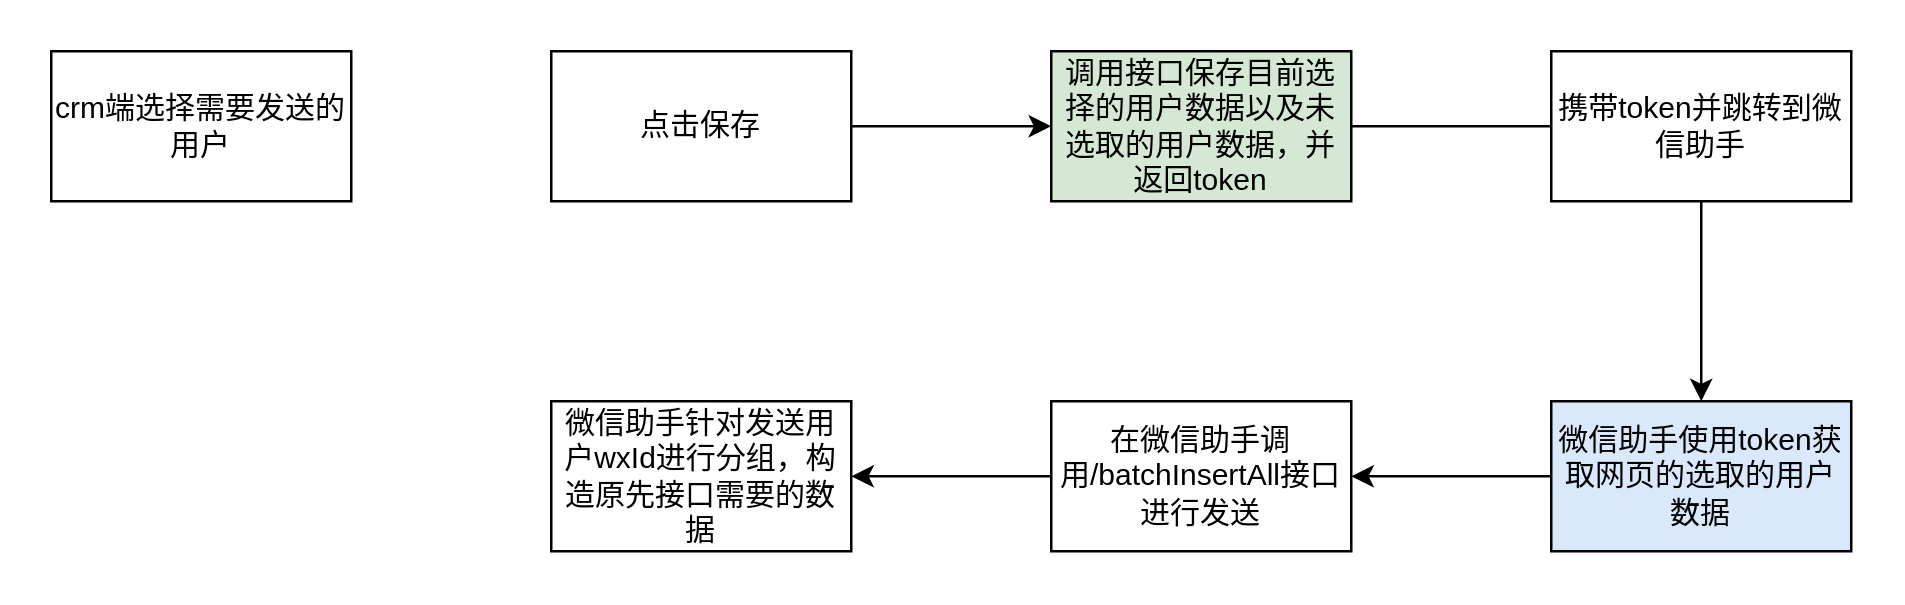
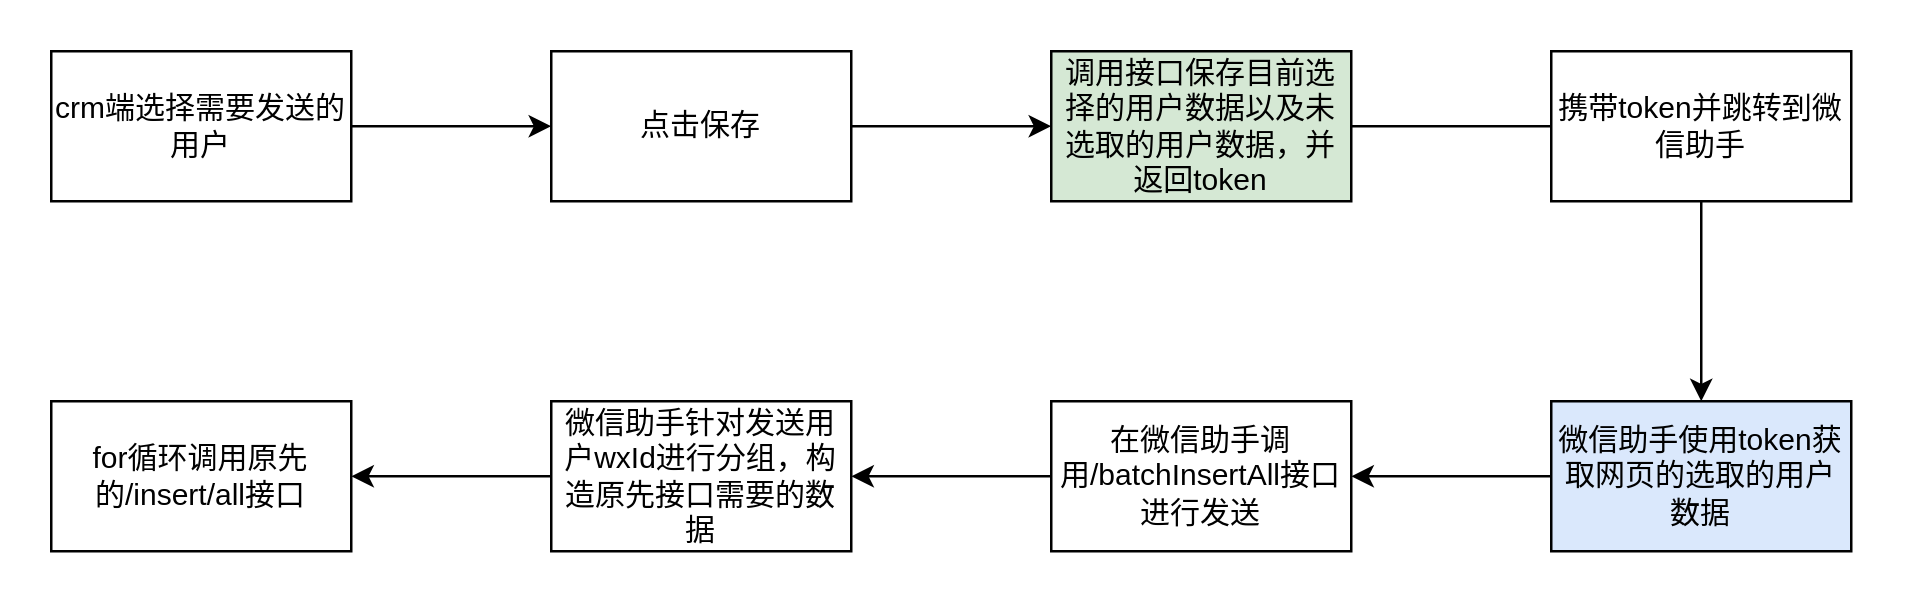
none -> (443, 126)
none -> (201, 476)
none -> (459, 476)
